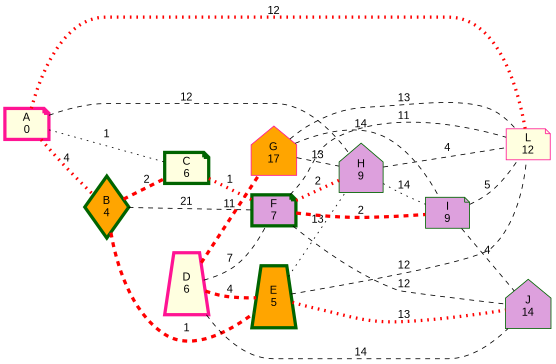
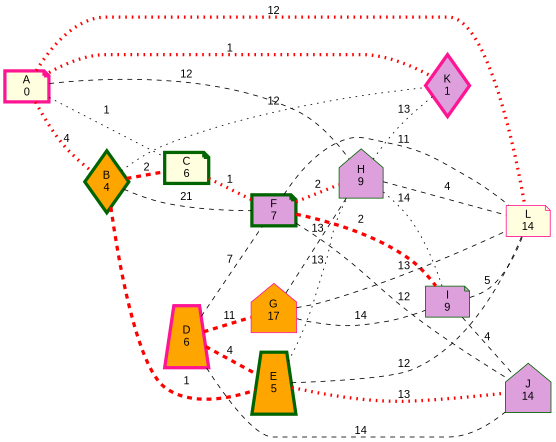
none -> (448, 86)
(528, 144) -> (528, 221)
(187, 284) -> (187, 337)
